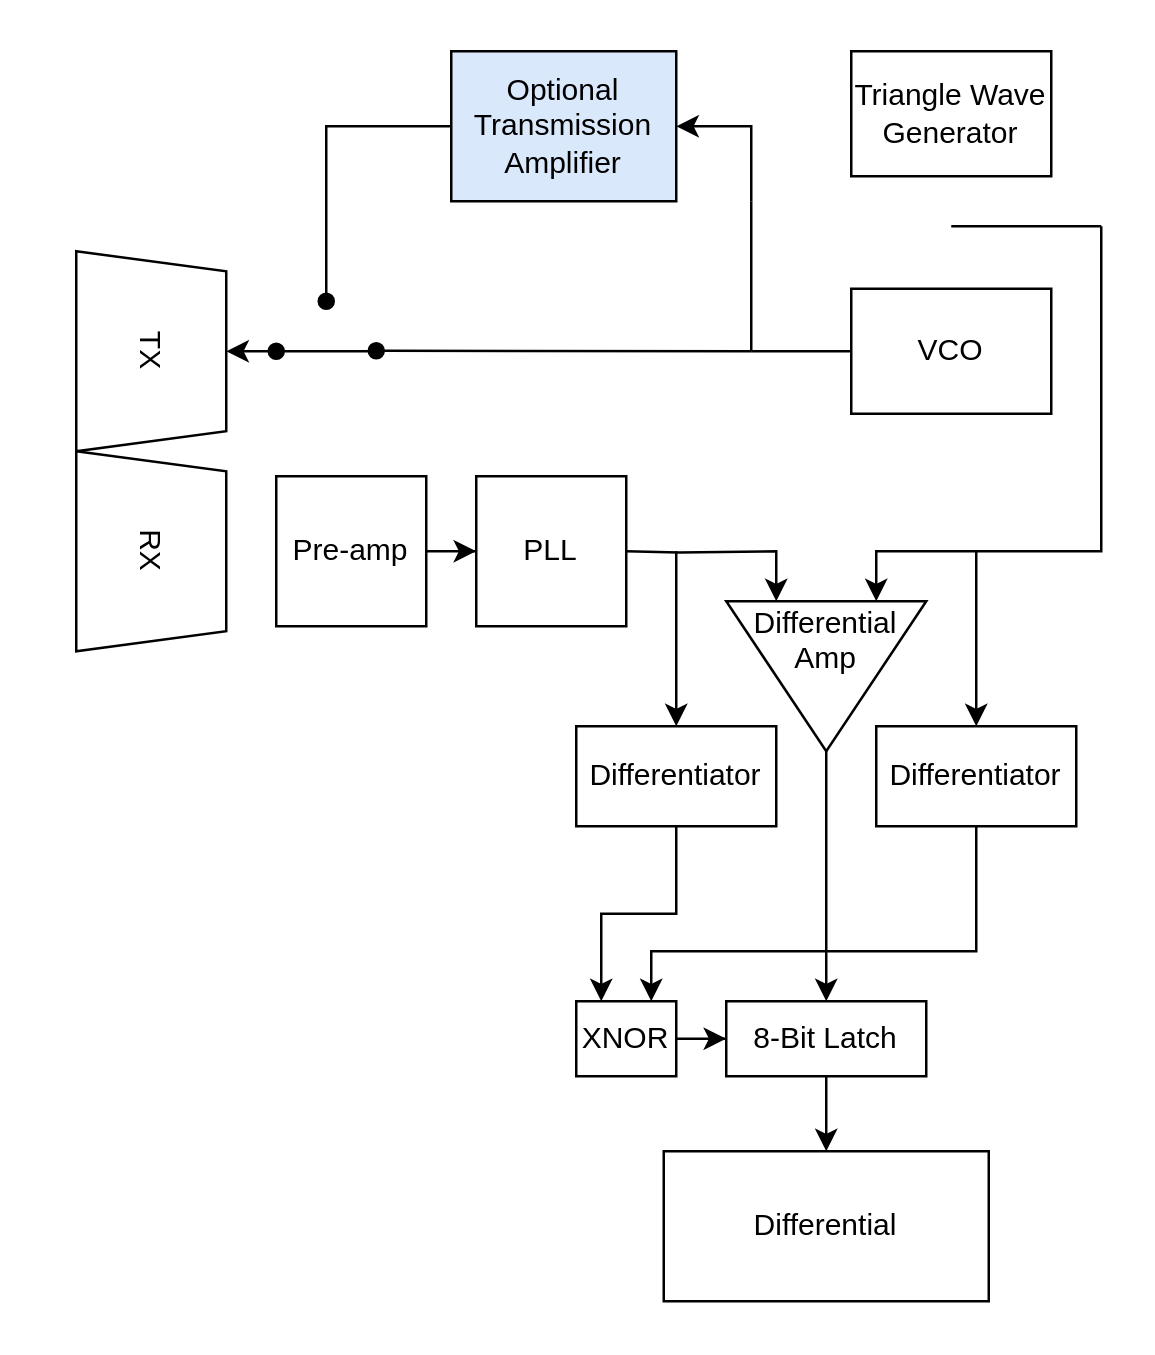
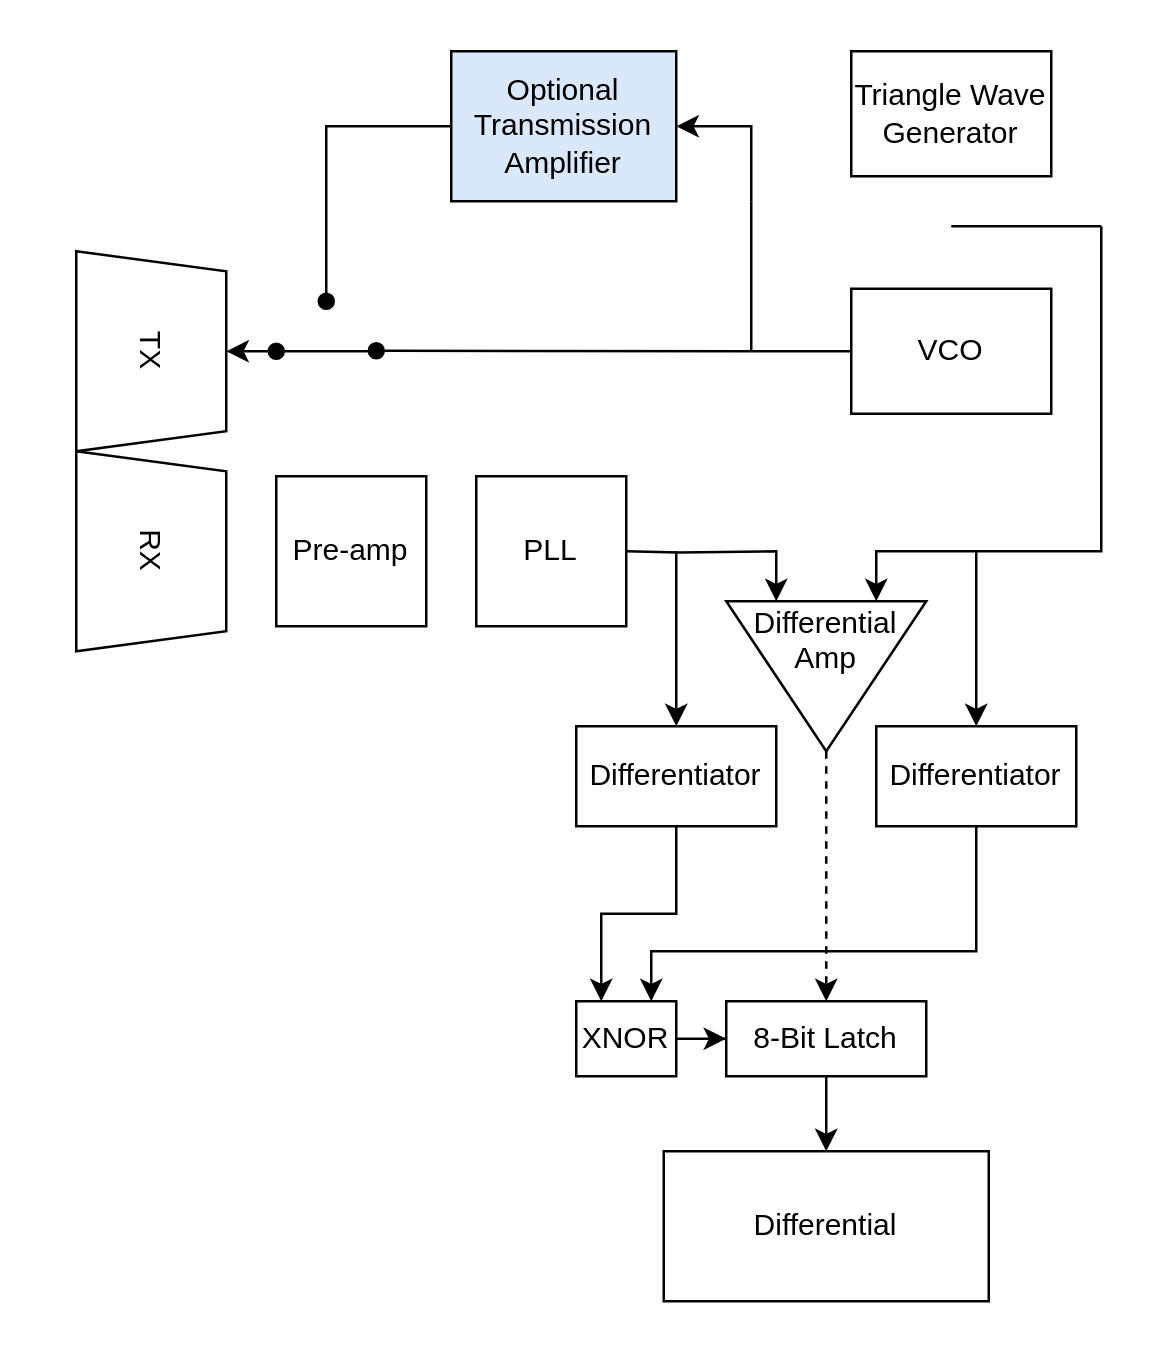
(459, 551) -> none
(826, 851) -> (826, 851)
